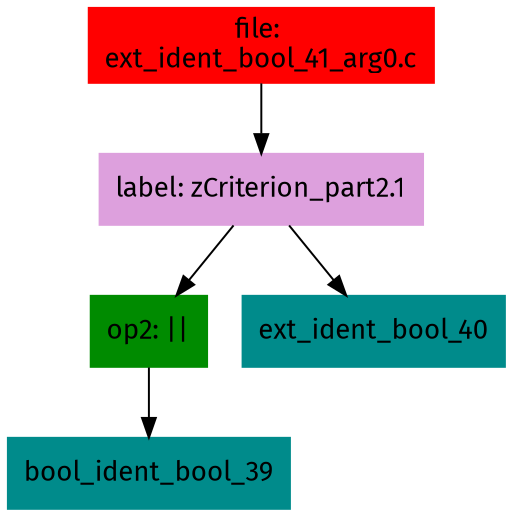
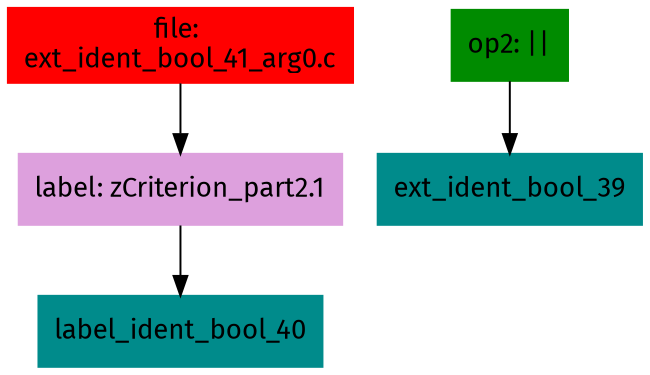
(211, 253) -> none
(374, 331) -> (180, 331)
(149, 473) -> (510, 189)
